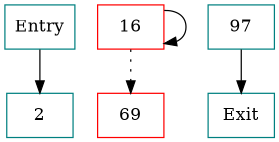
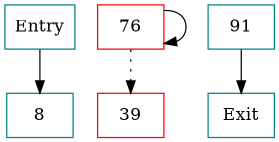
(131, 27) -> (131, 27)
(241, 27) -> (241, 27)
(40, 115) -> (40, 115)
(131, 115) -> (131, 115)
